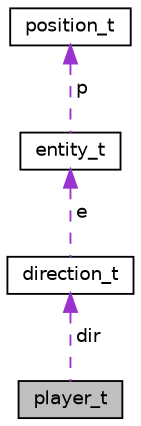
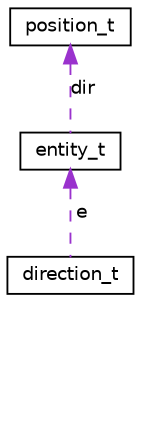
(80, 89) -> (80, 89)
(70, 400) -> none
